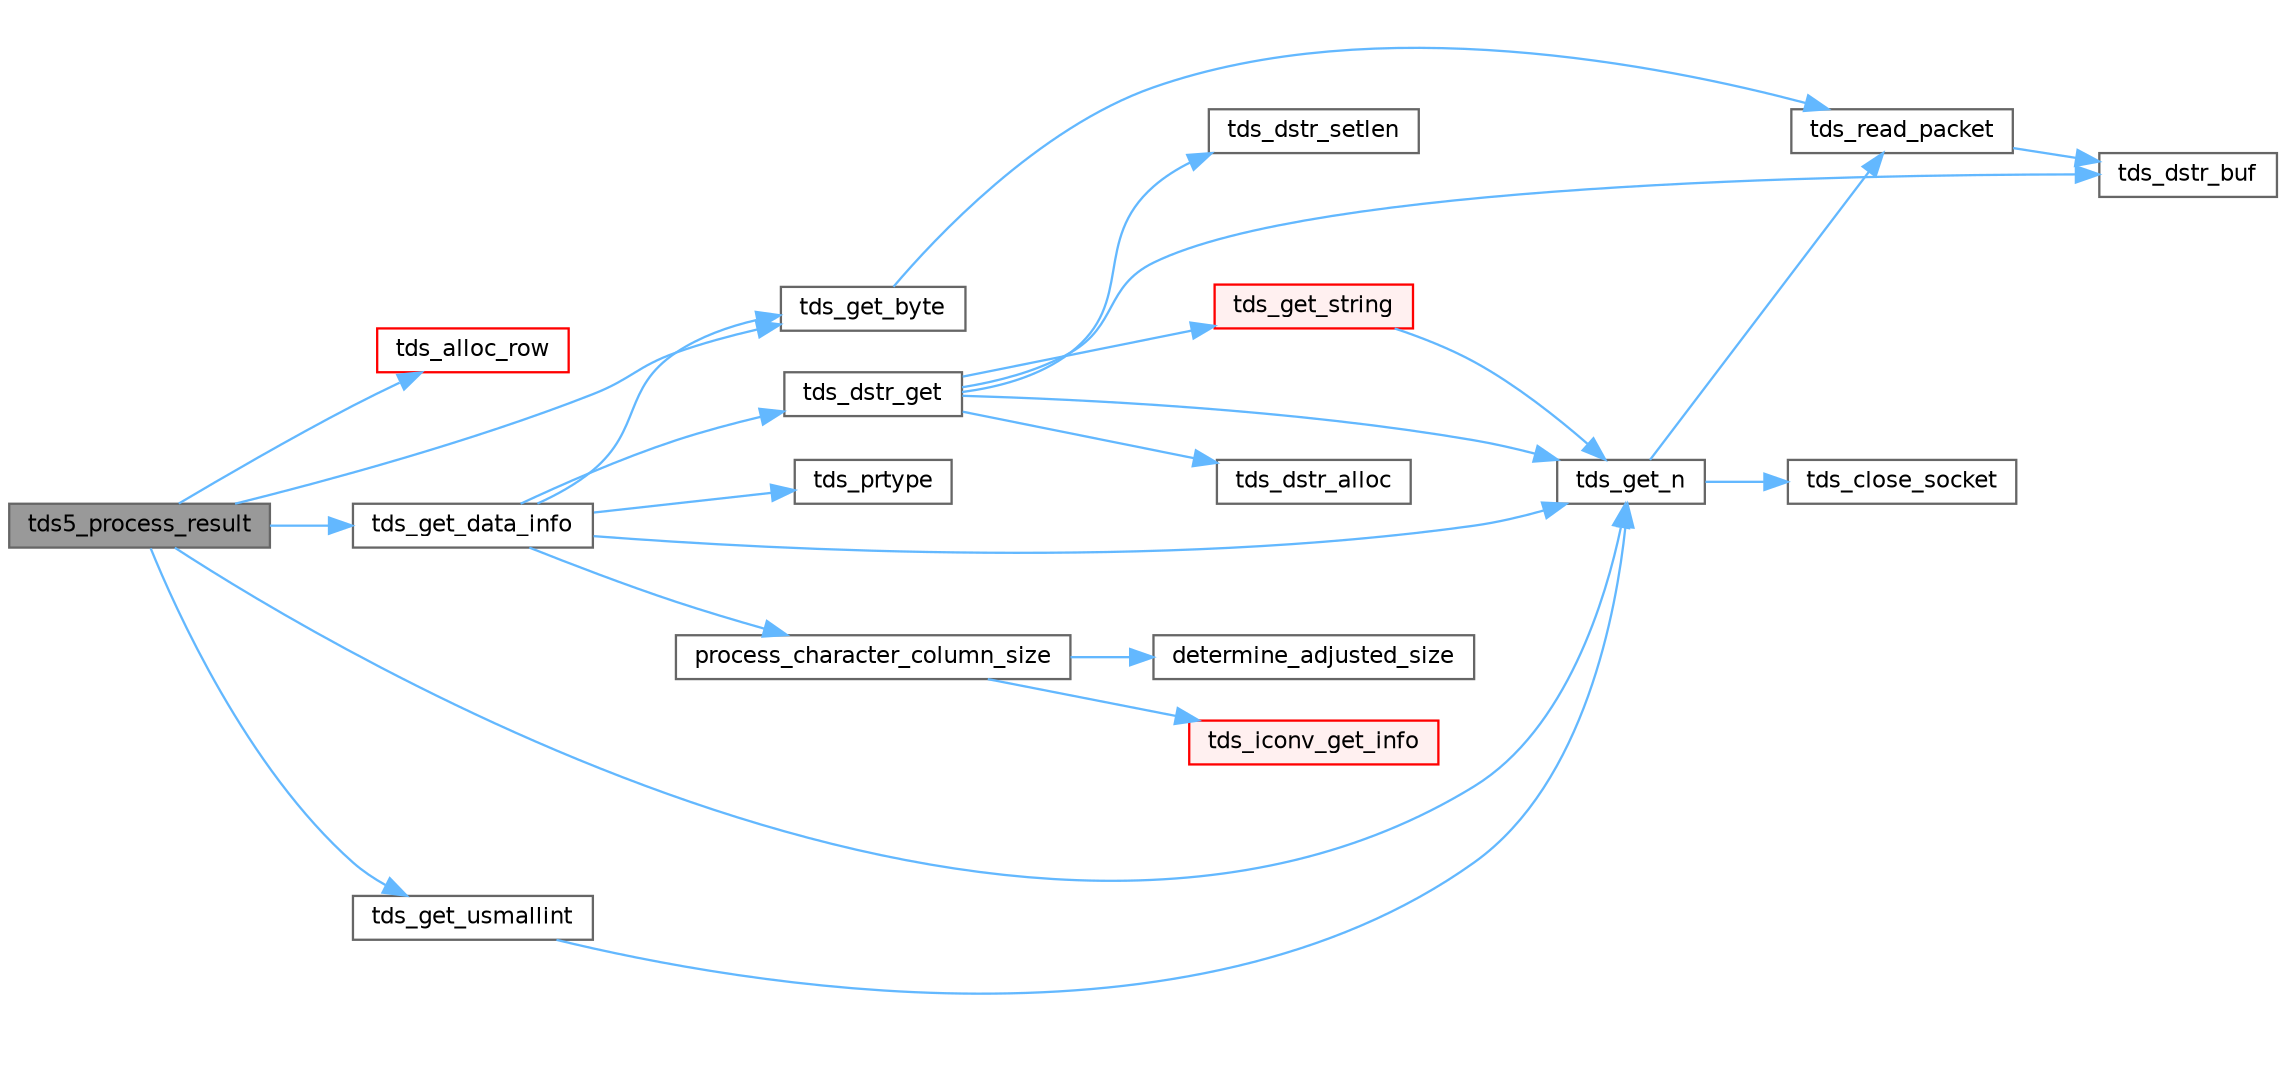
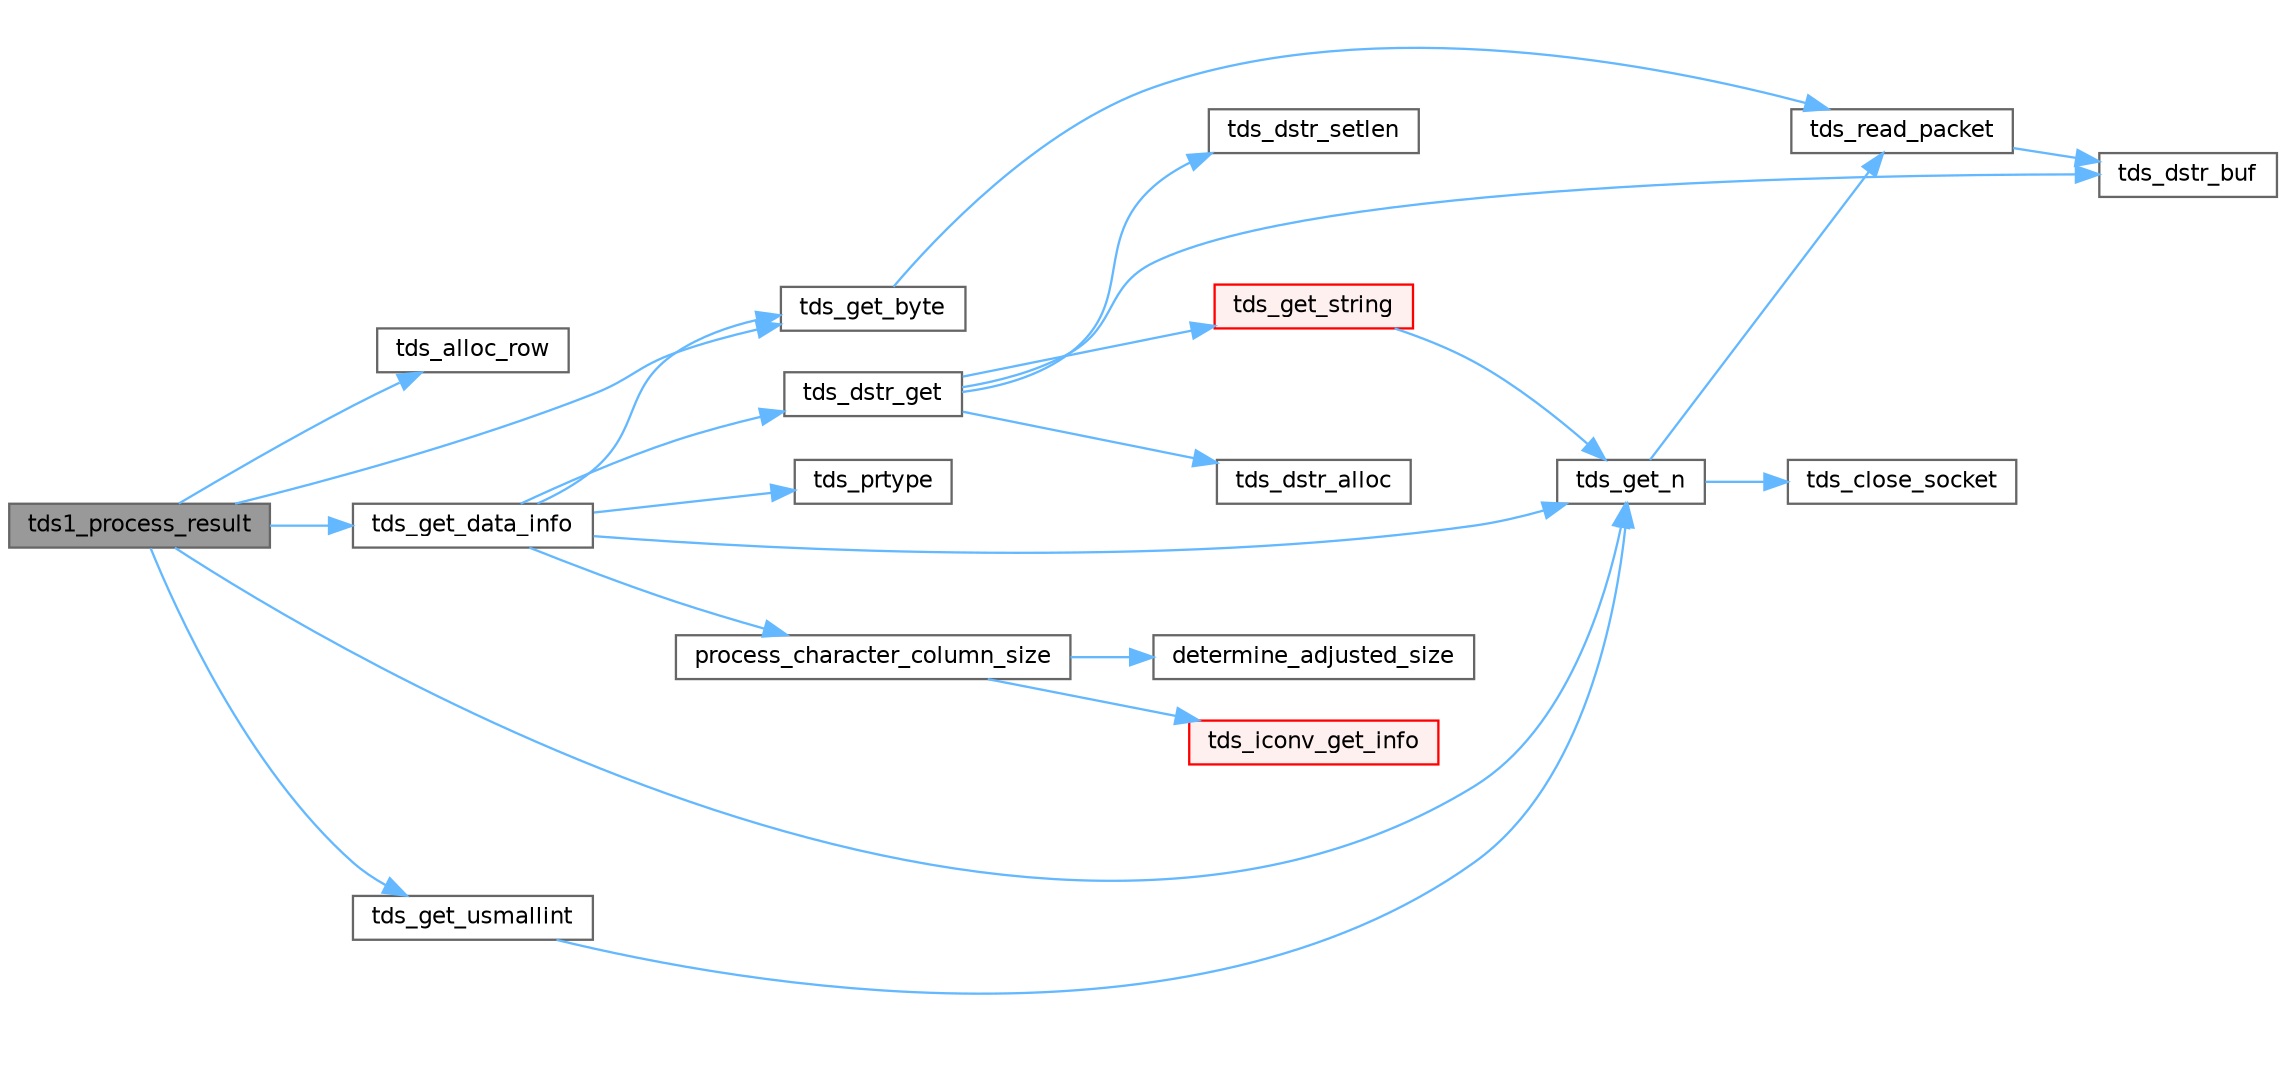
(473, 350) -> (473, 350)
(1250, 412) -> none
(140, 526) -> (140, 526)
